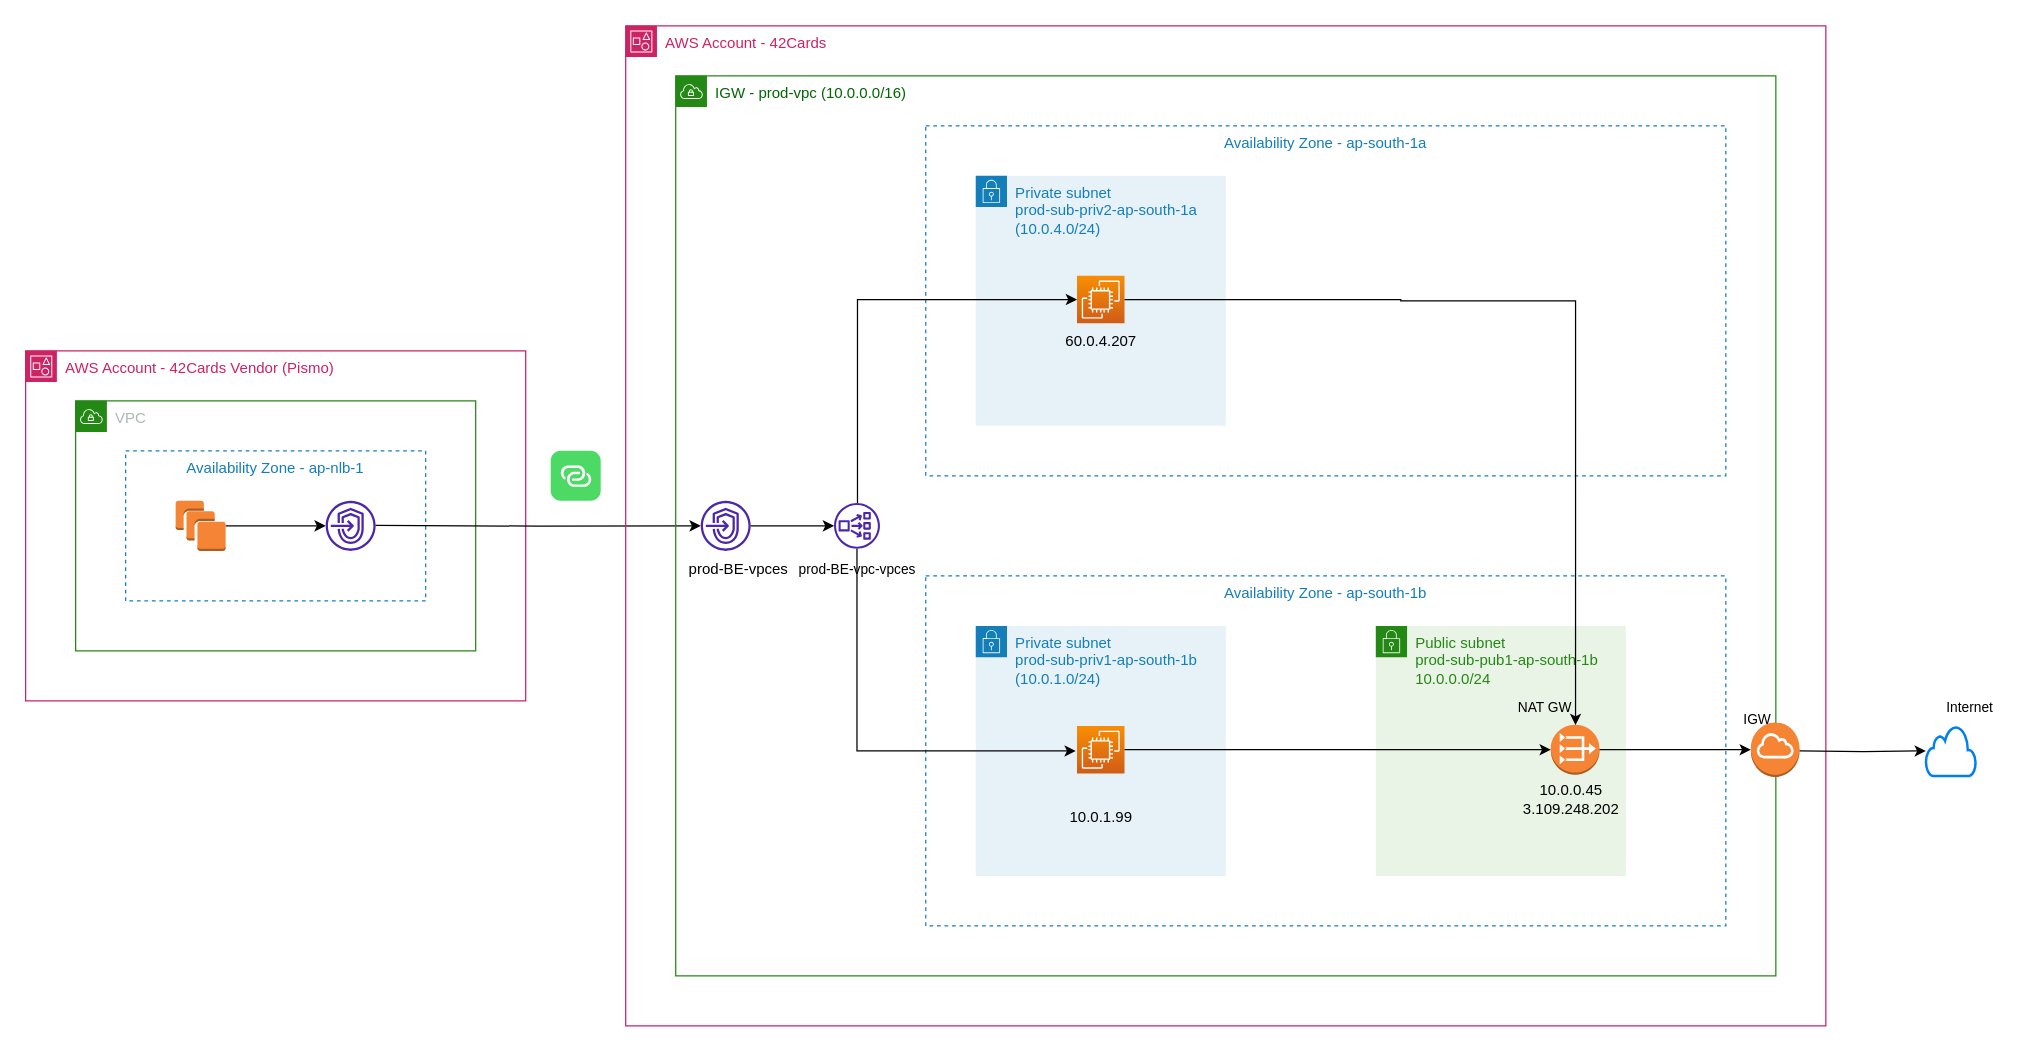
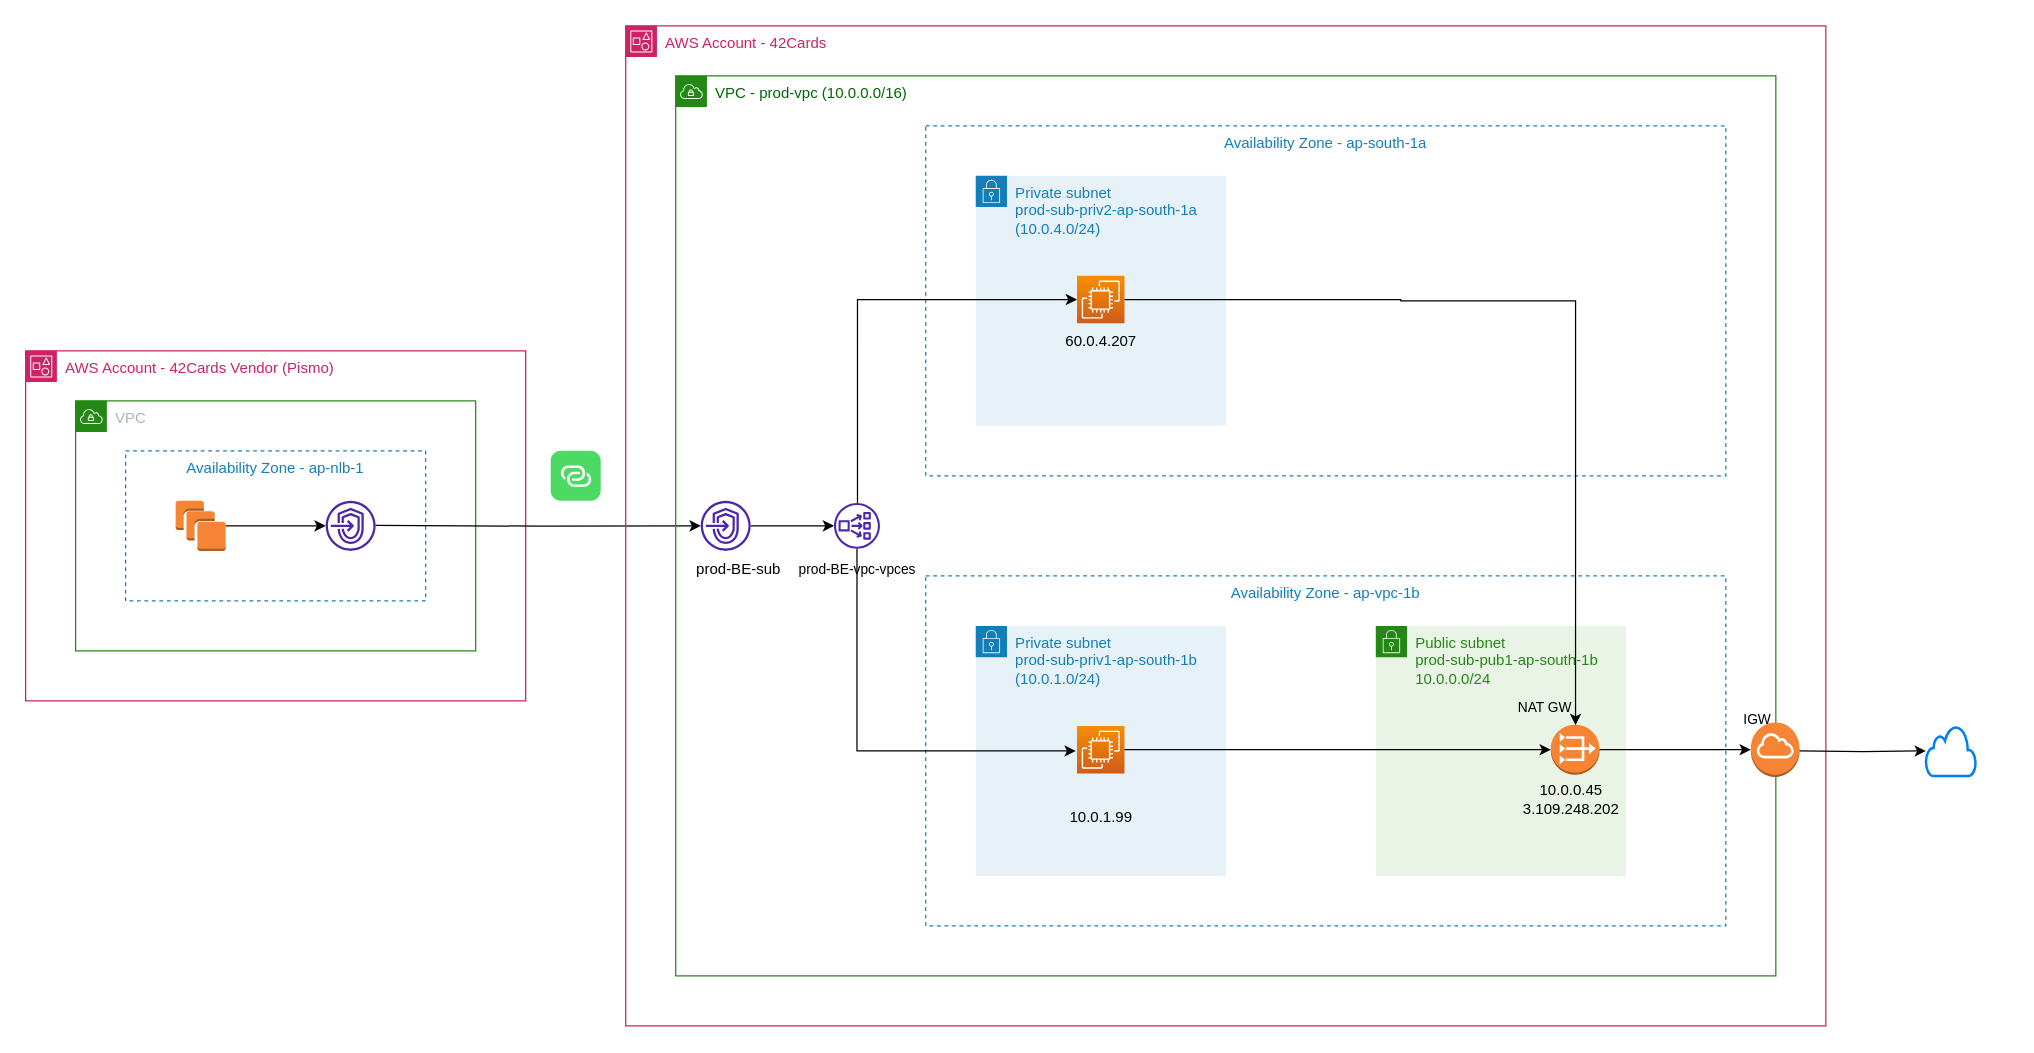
(822, 93) -> (822, 93)
(739, 569) -> (739, 569)
(1326, 593) -> (1326, 593)
(1969, 707) -> none
